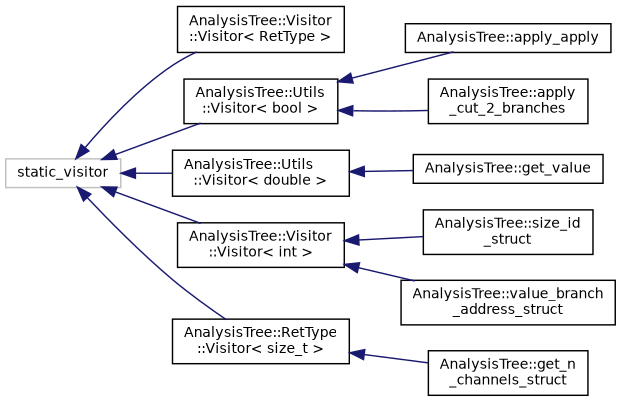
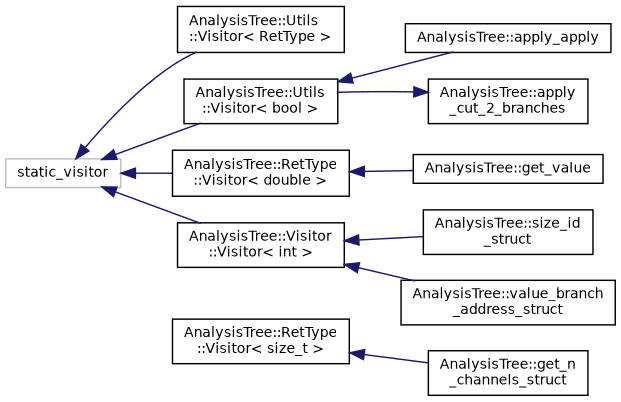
(261, 29) -> (261, 29)
(391, 111) -> (376, 92)
(261, 173) -> (261, 173)
(153, 263) -> none
